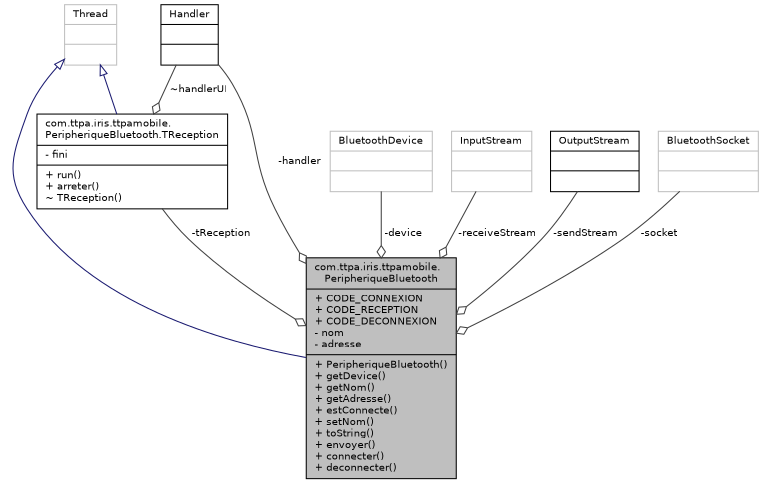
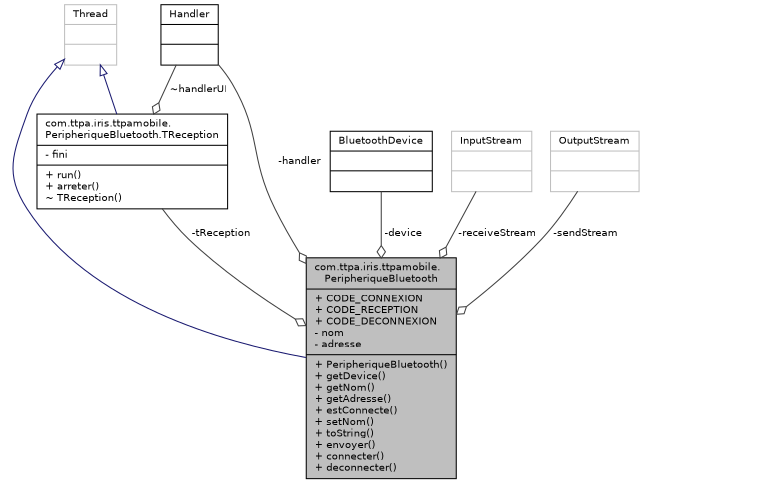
(381, 161) -> (381, 161)
(595, 161) -> (595, 161)
(708, 161) -> none
